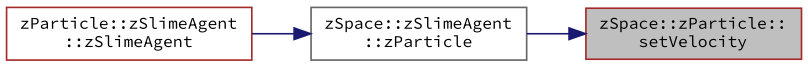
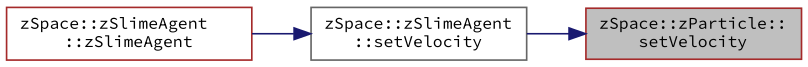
(129, 34) -> (129, 34)
(419, 34) -> (419, 34)
